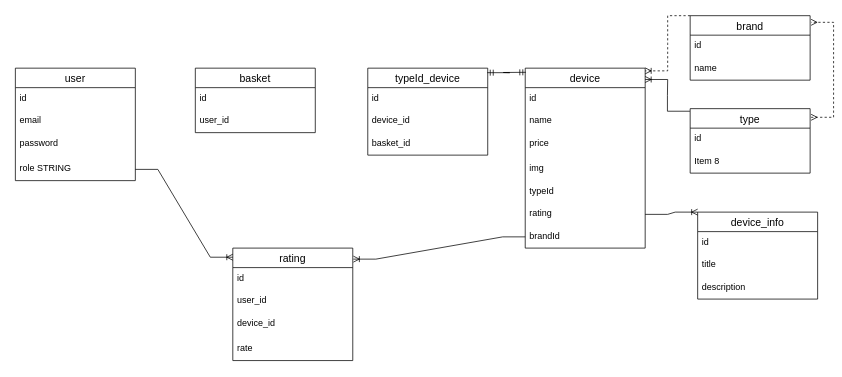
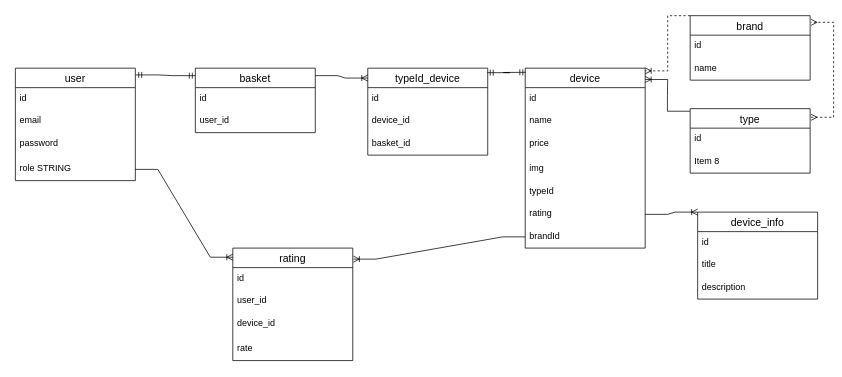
none -> (166, 75)
none -> (331, 75)
